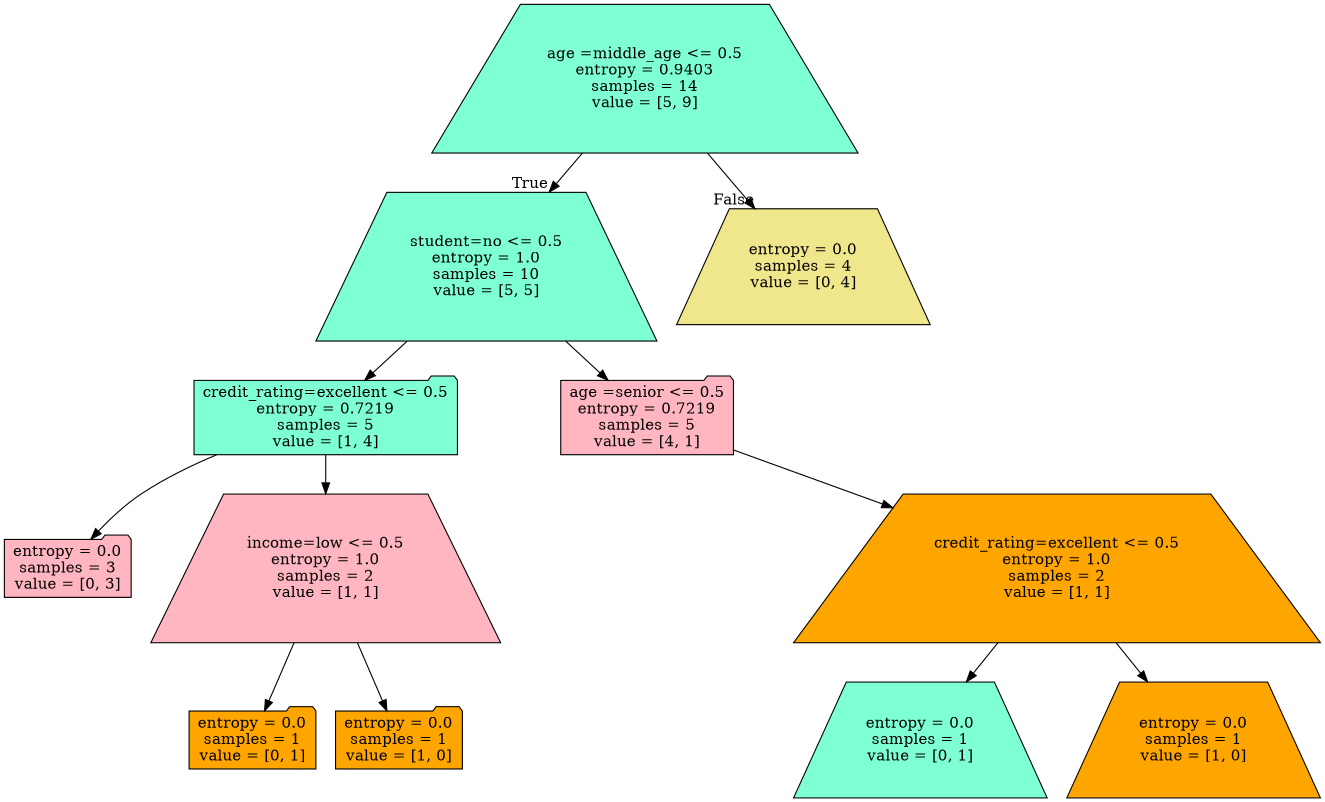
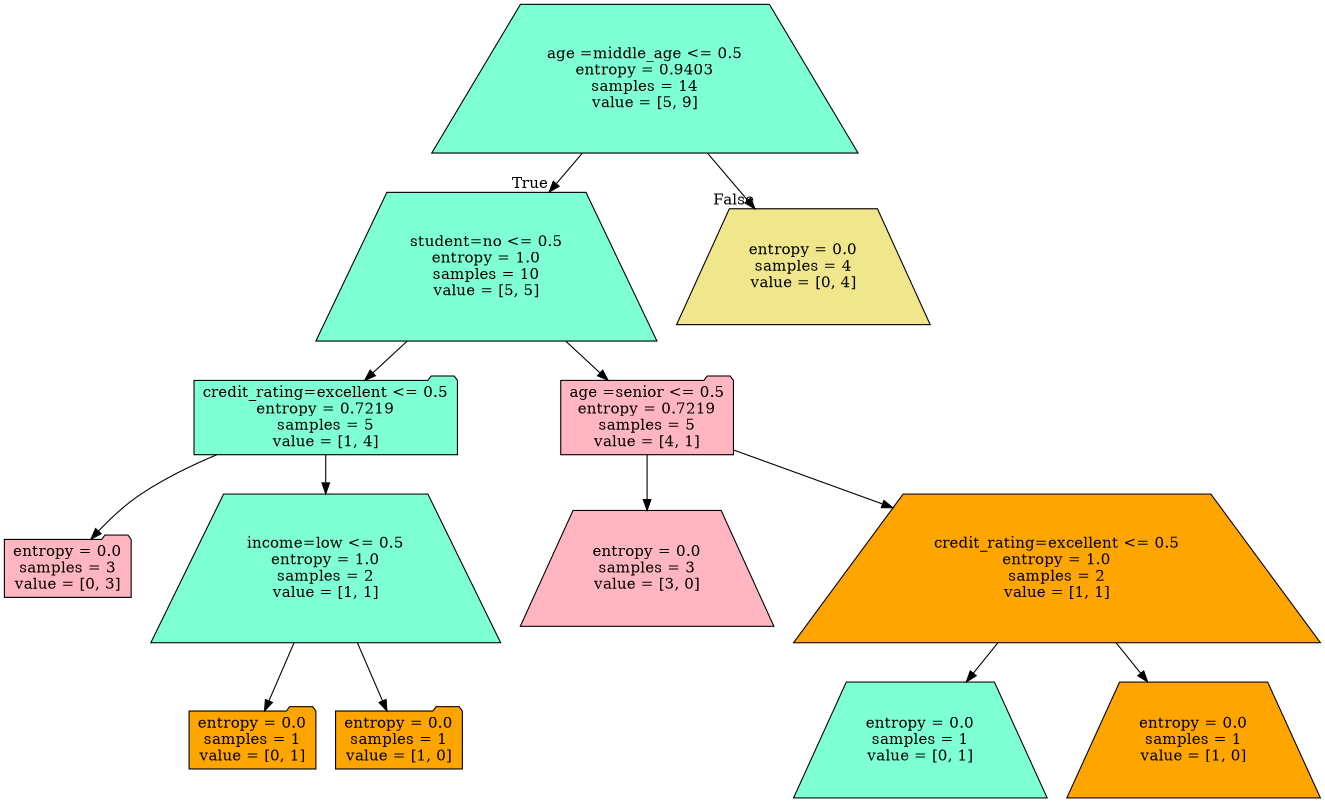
(326, 568) -> (326, 568)
none -> (647, 568)
